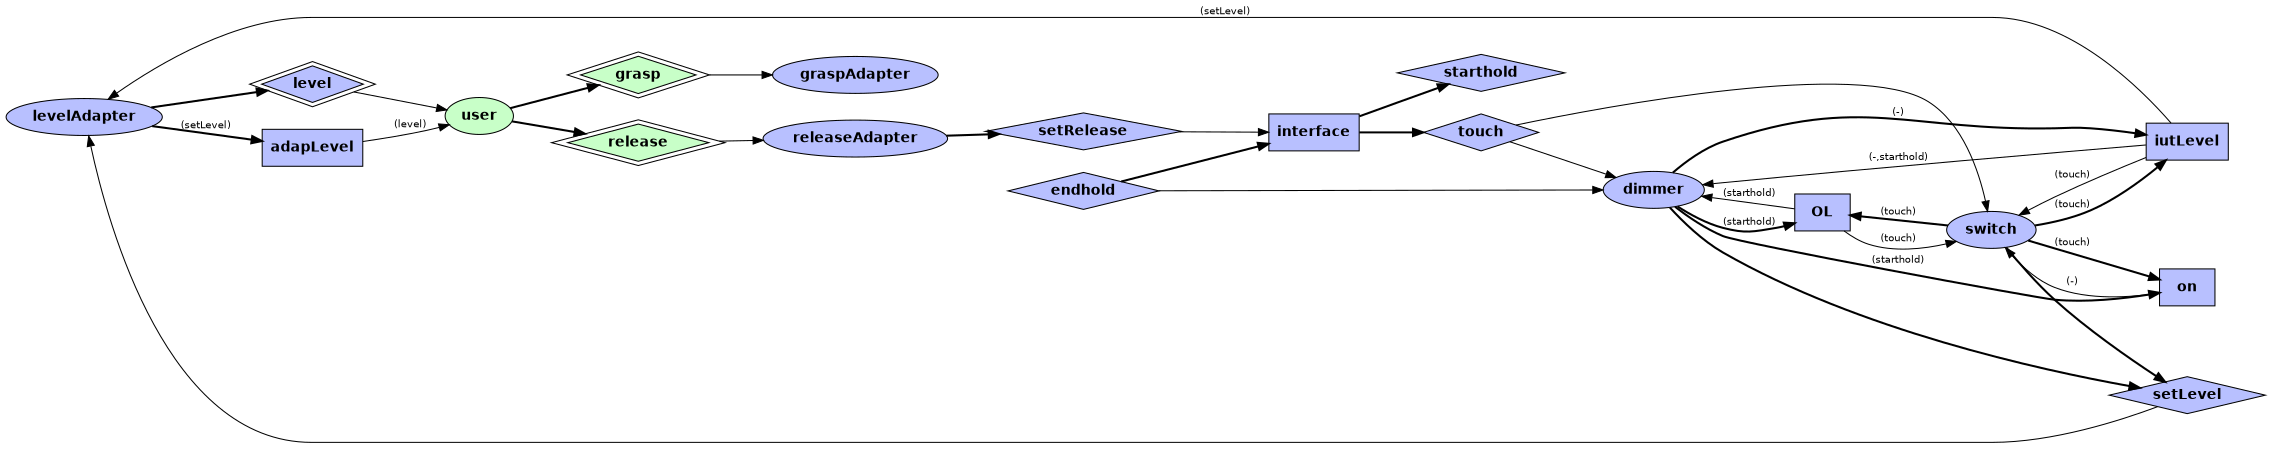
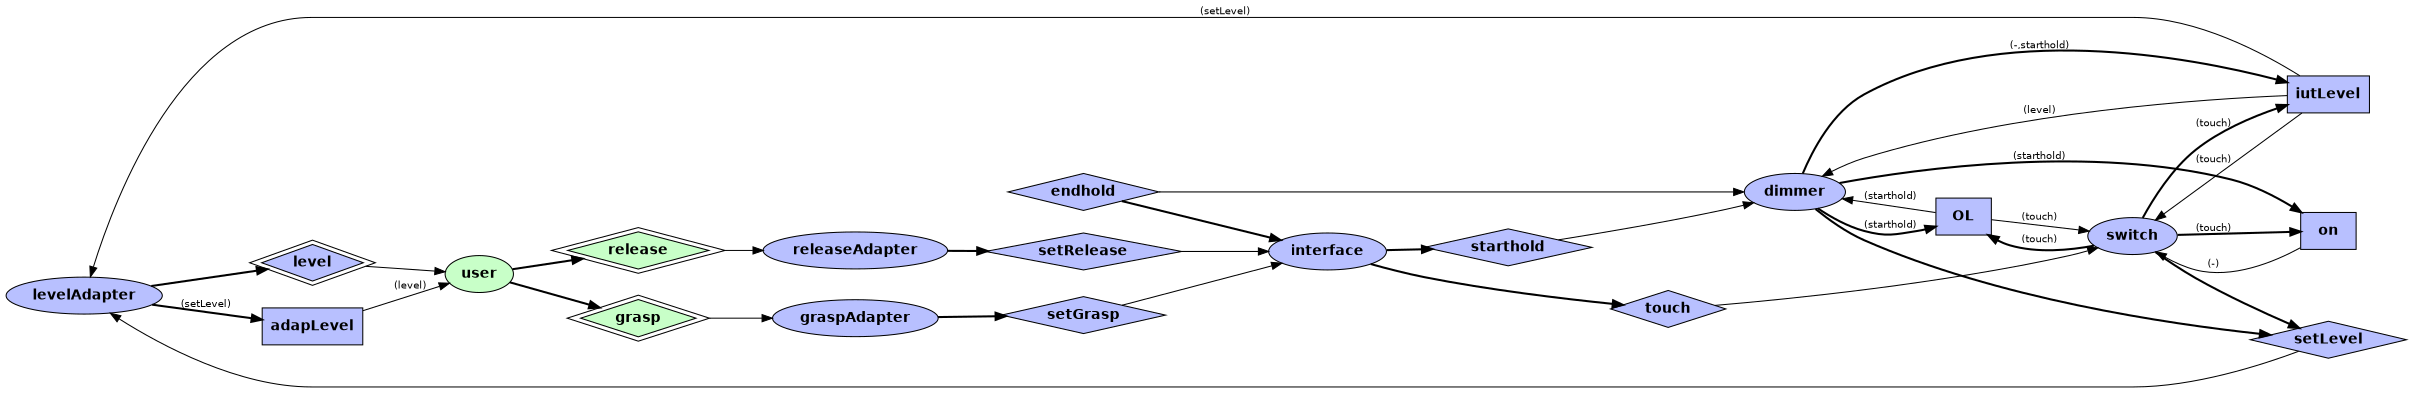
(1898, 112) -> (2040, 46)
(1314, 132) -> (1328, 251)
(1558, 158) -> (1651, 224)
(1898, 158) -> (2040, 110)
none -> (1083, 315)
